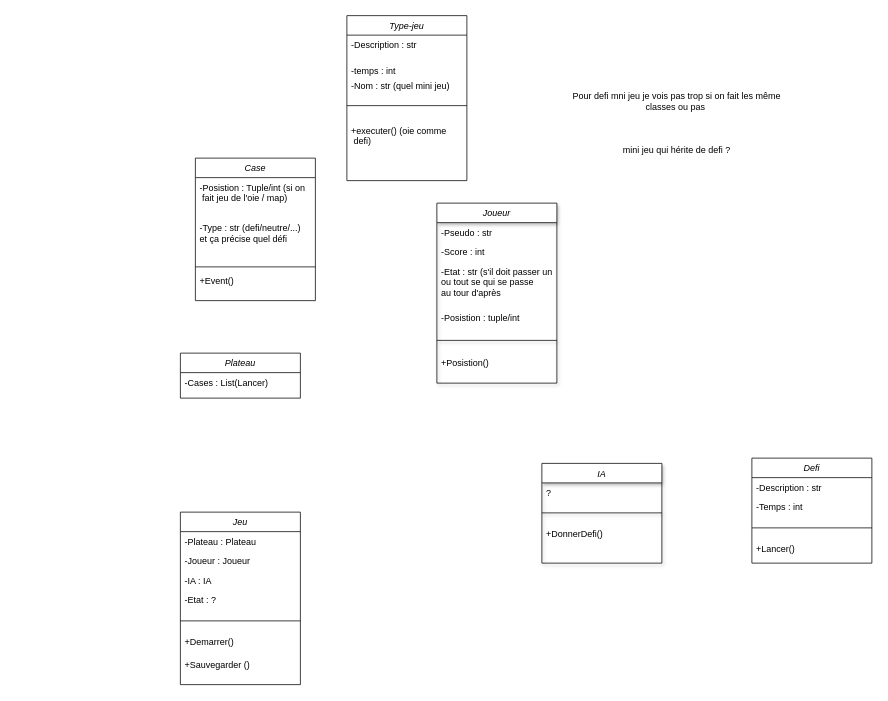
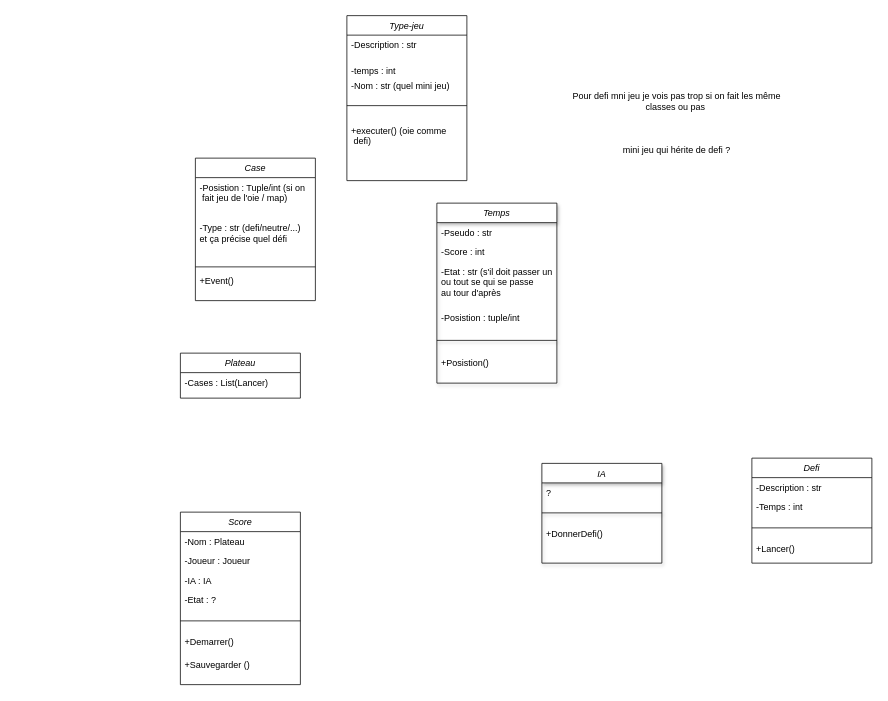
(497, 213) -> (497, 213)
(240, 522) -> (240, 522)
(224, 542) -> (215, 542)
